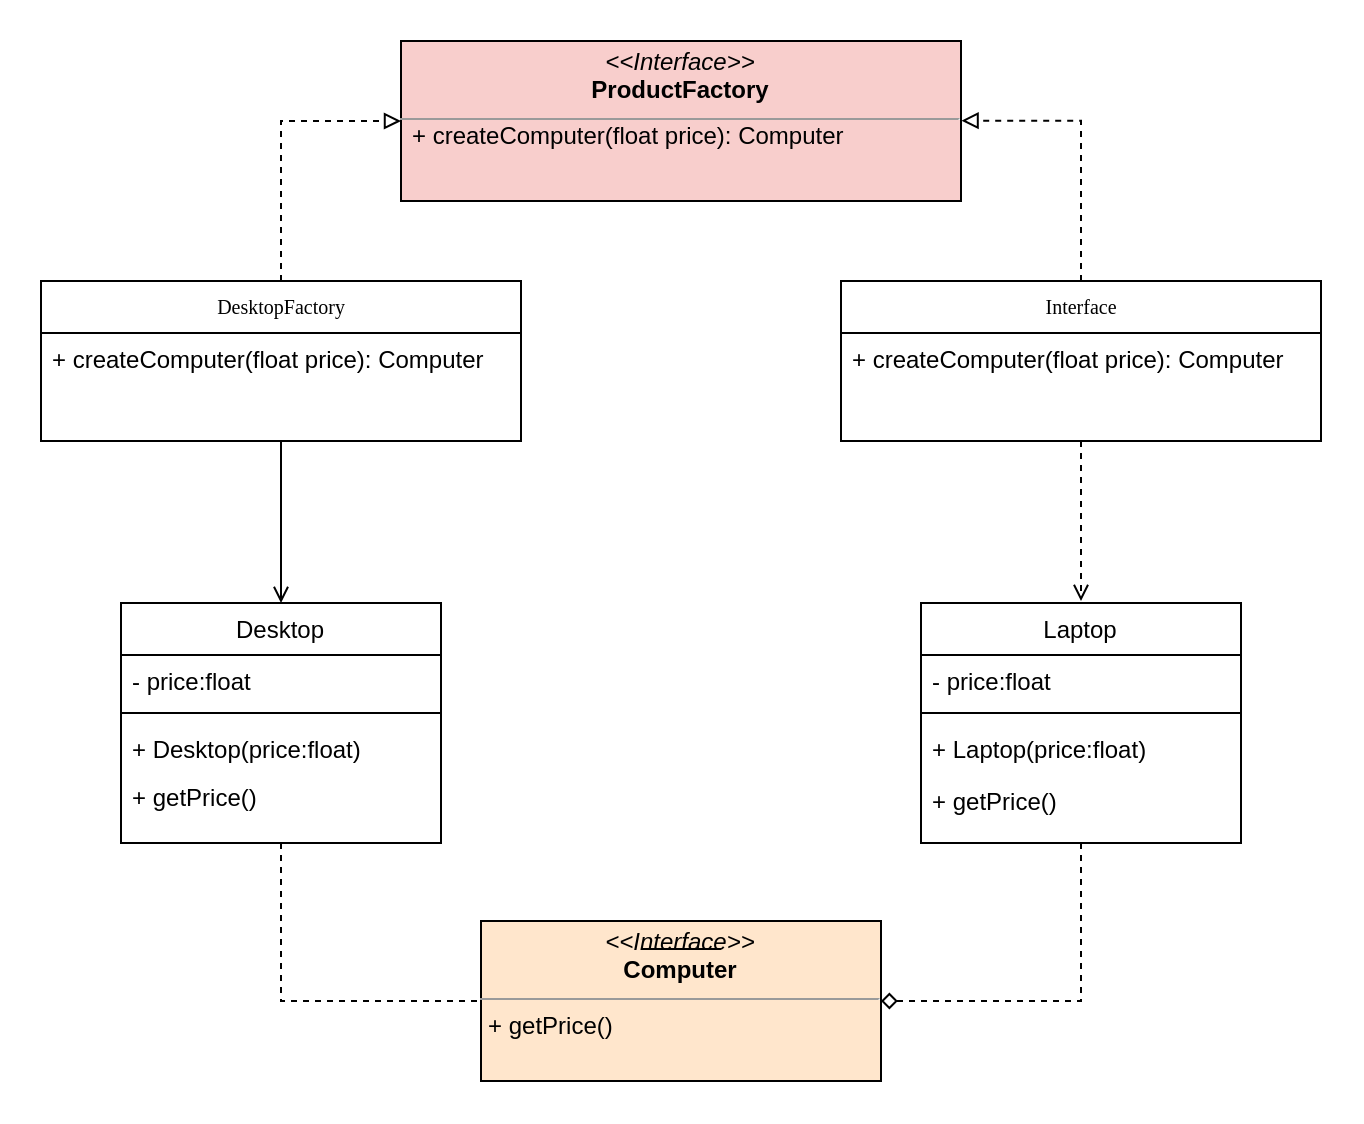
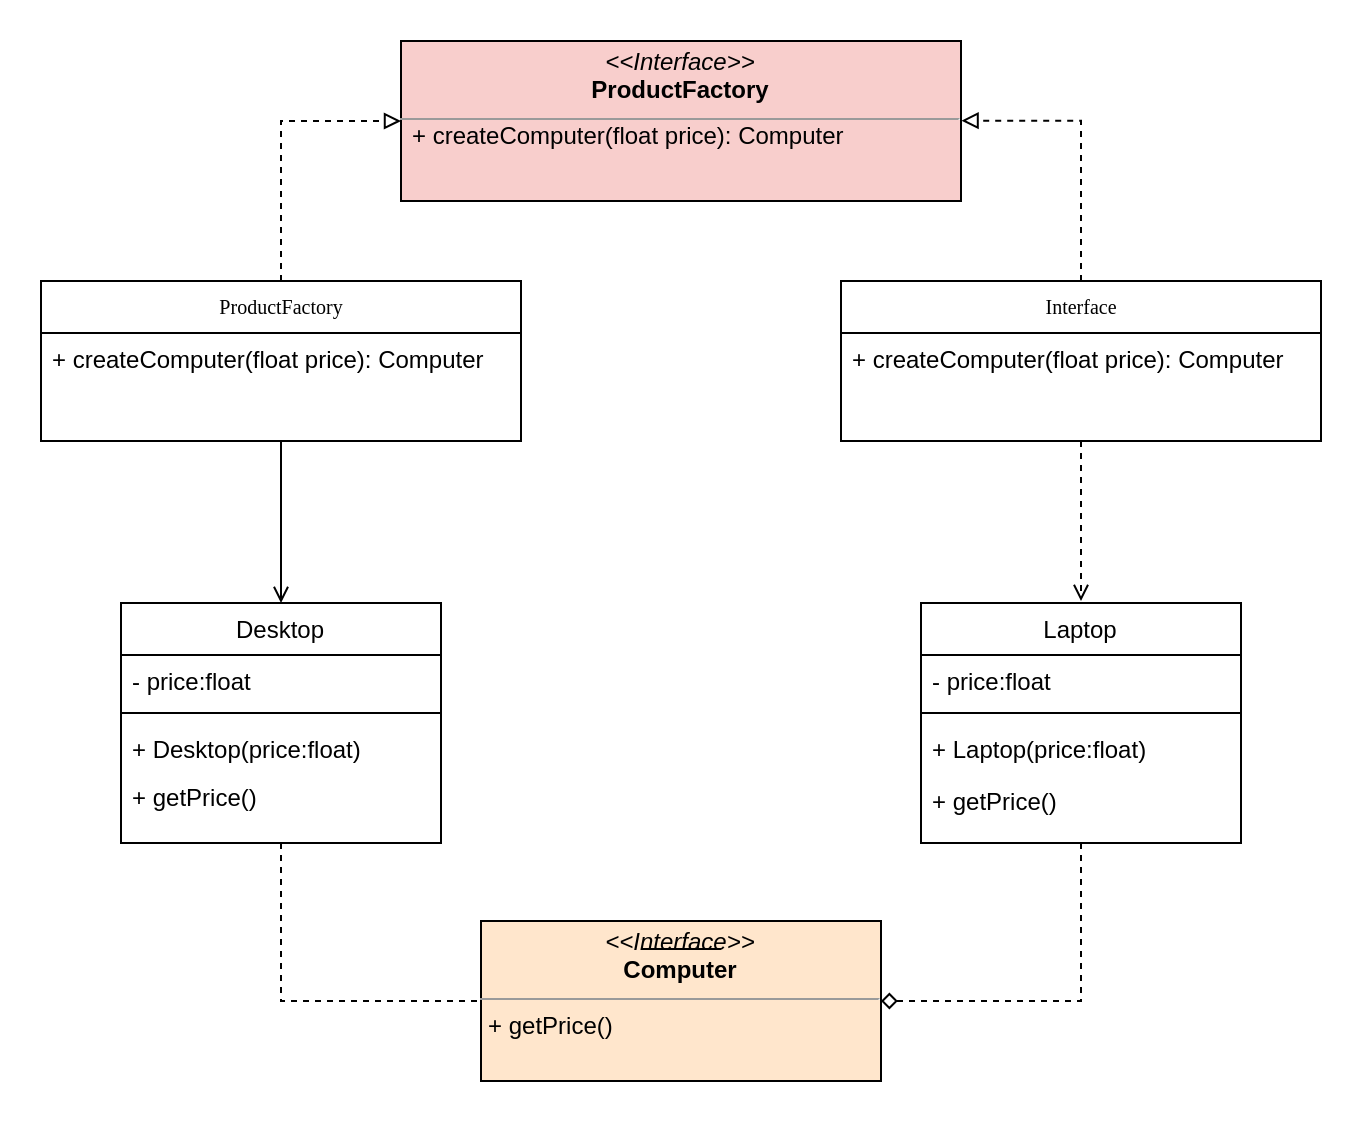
(282, 307) -> (282, 307)
